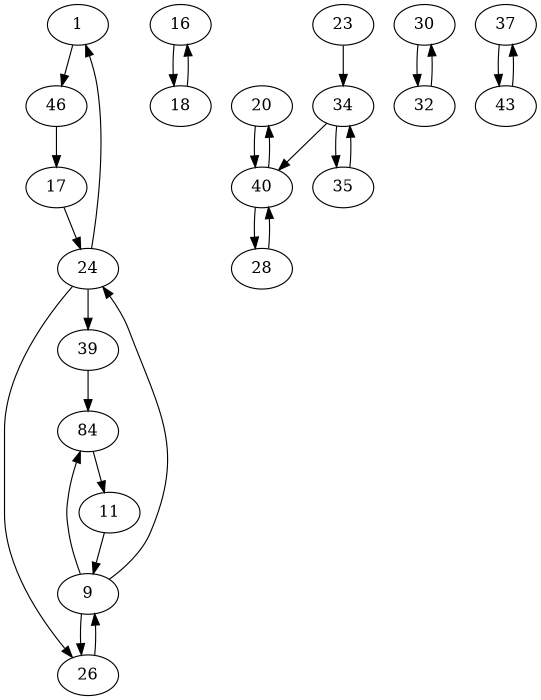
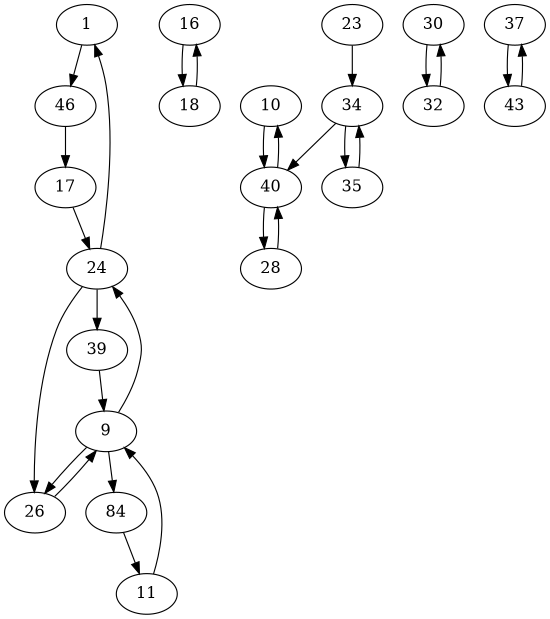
(262, 106) -> (271, 106)
(88, 385) -> (101, 385)
